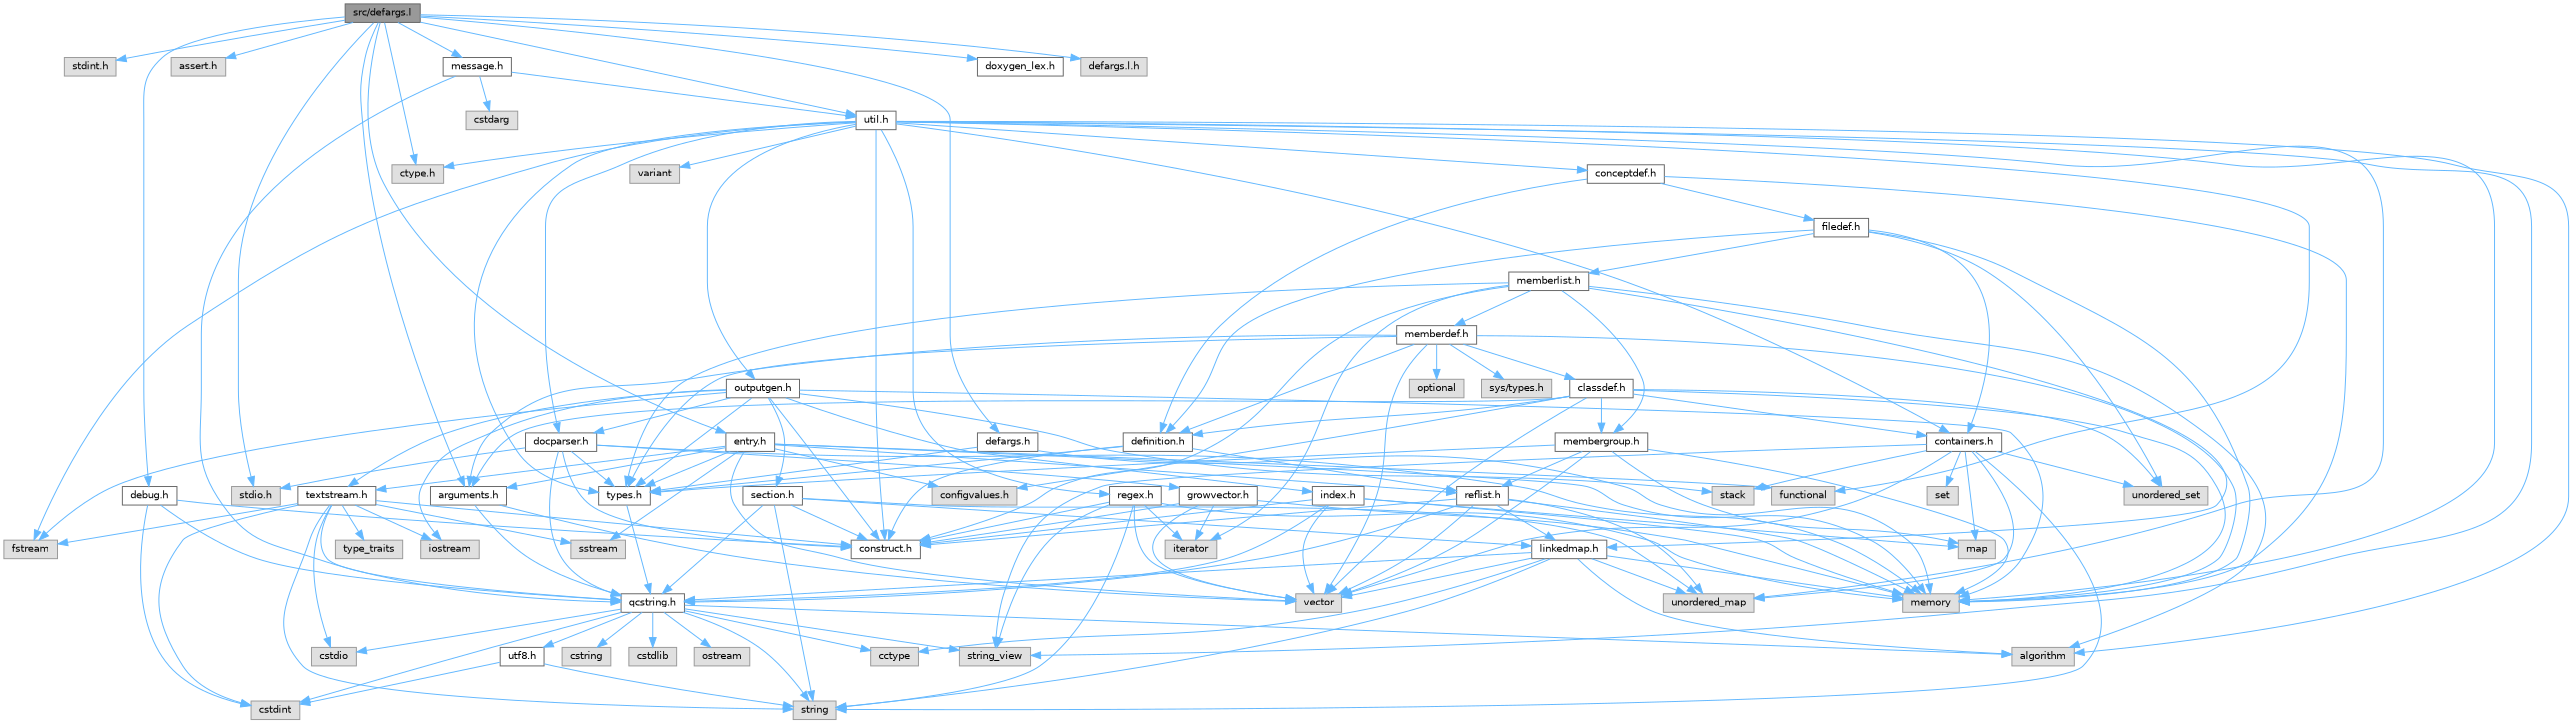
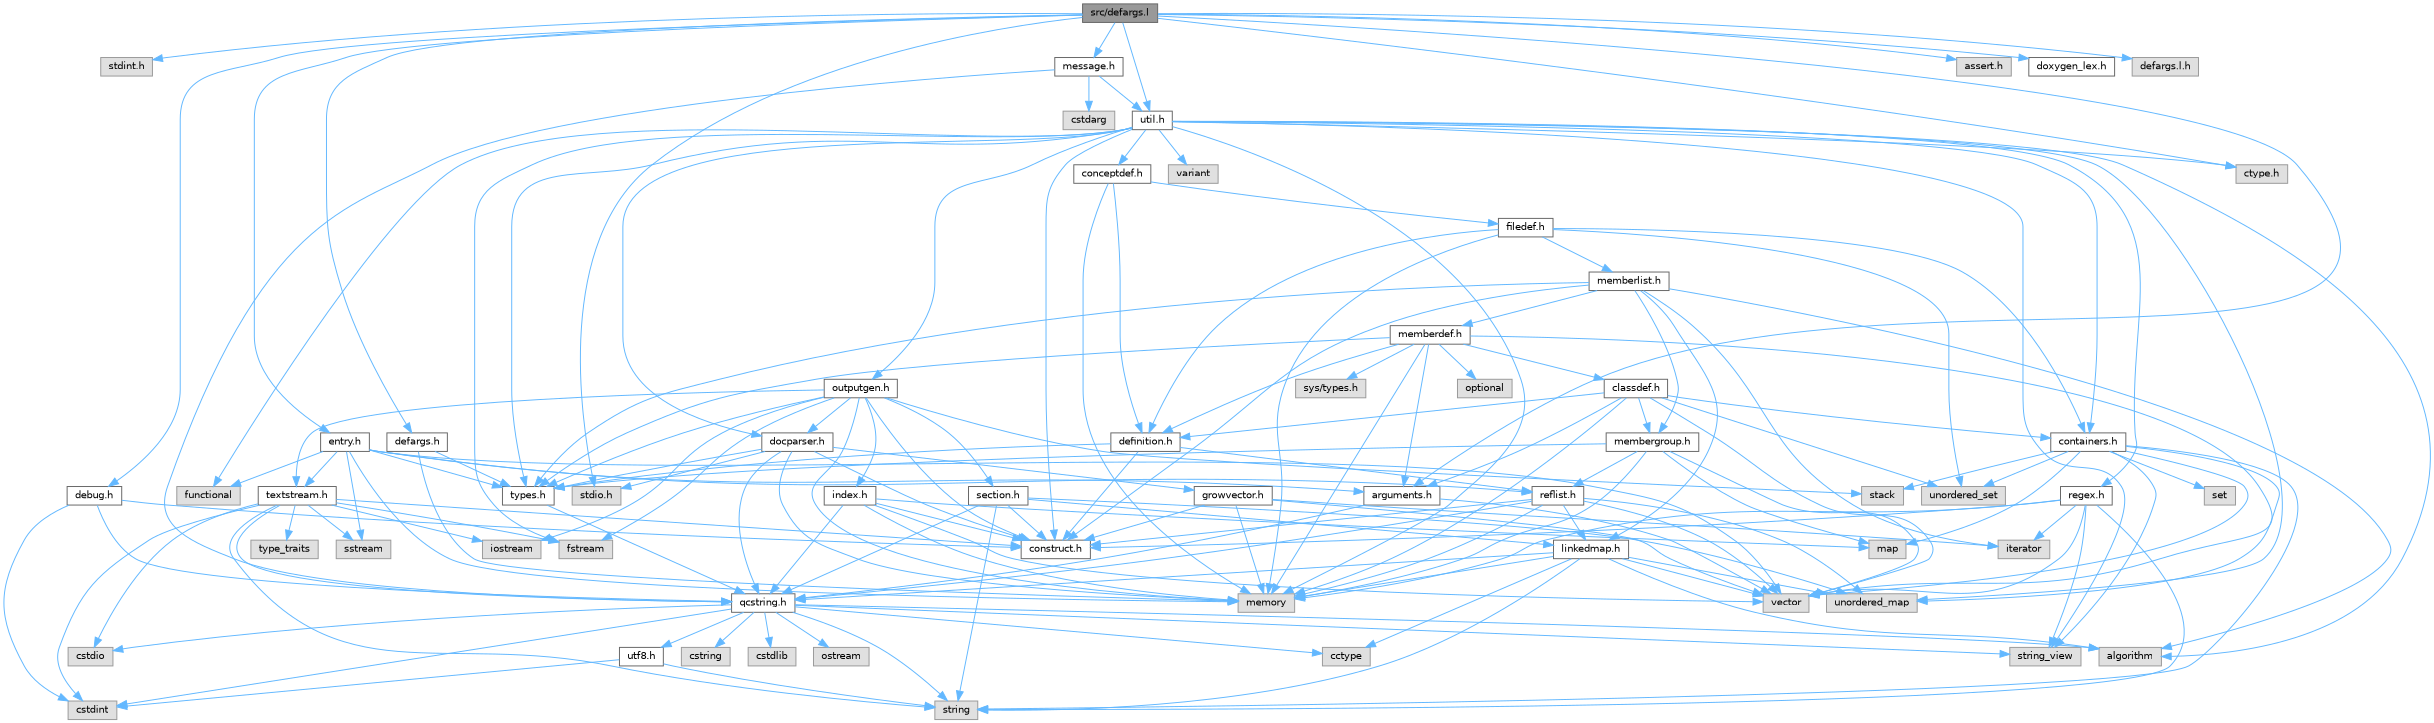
(975, 496) -> none
